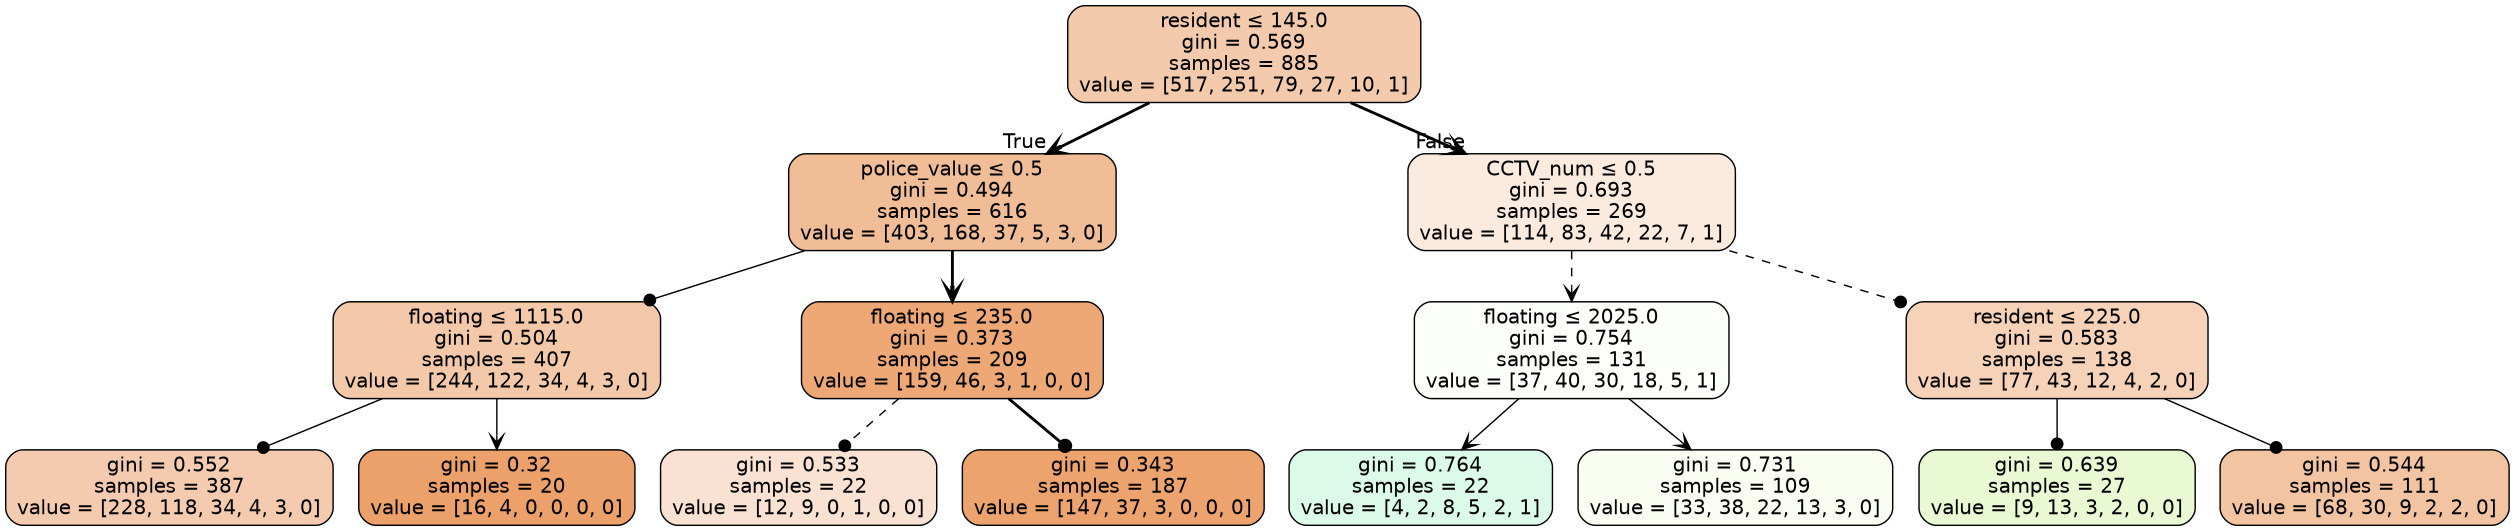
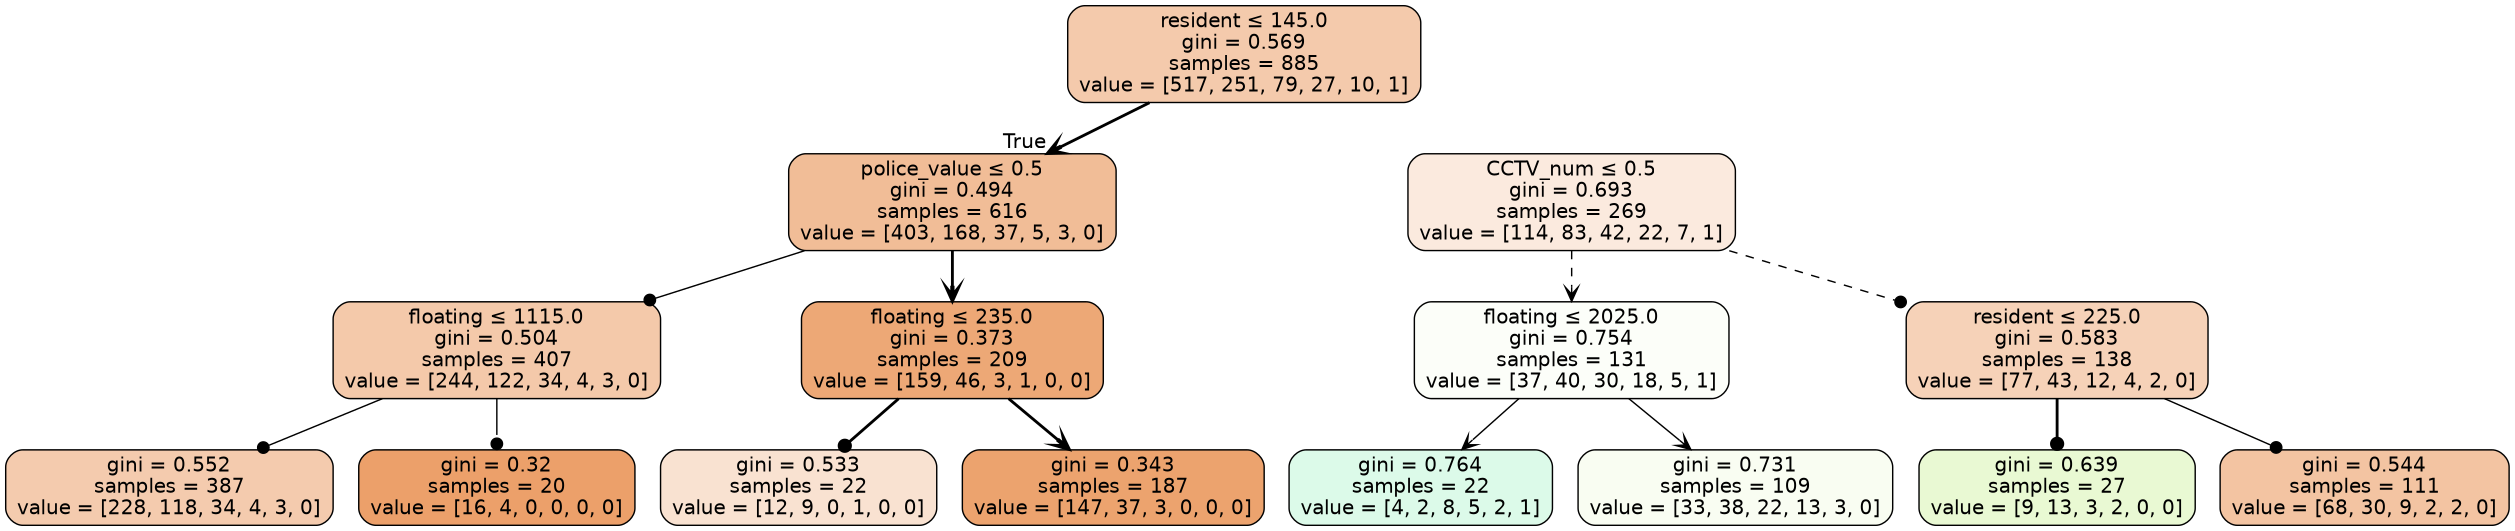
(1401, 125) -> none
(497, 417) -> (497, 417)
(2057, 418) -> (2057, 418)
(874, 420) -> (874, 420)
(1035, 420) -> (1035, 420)
